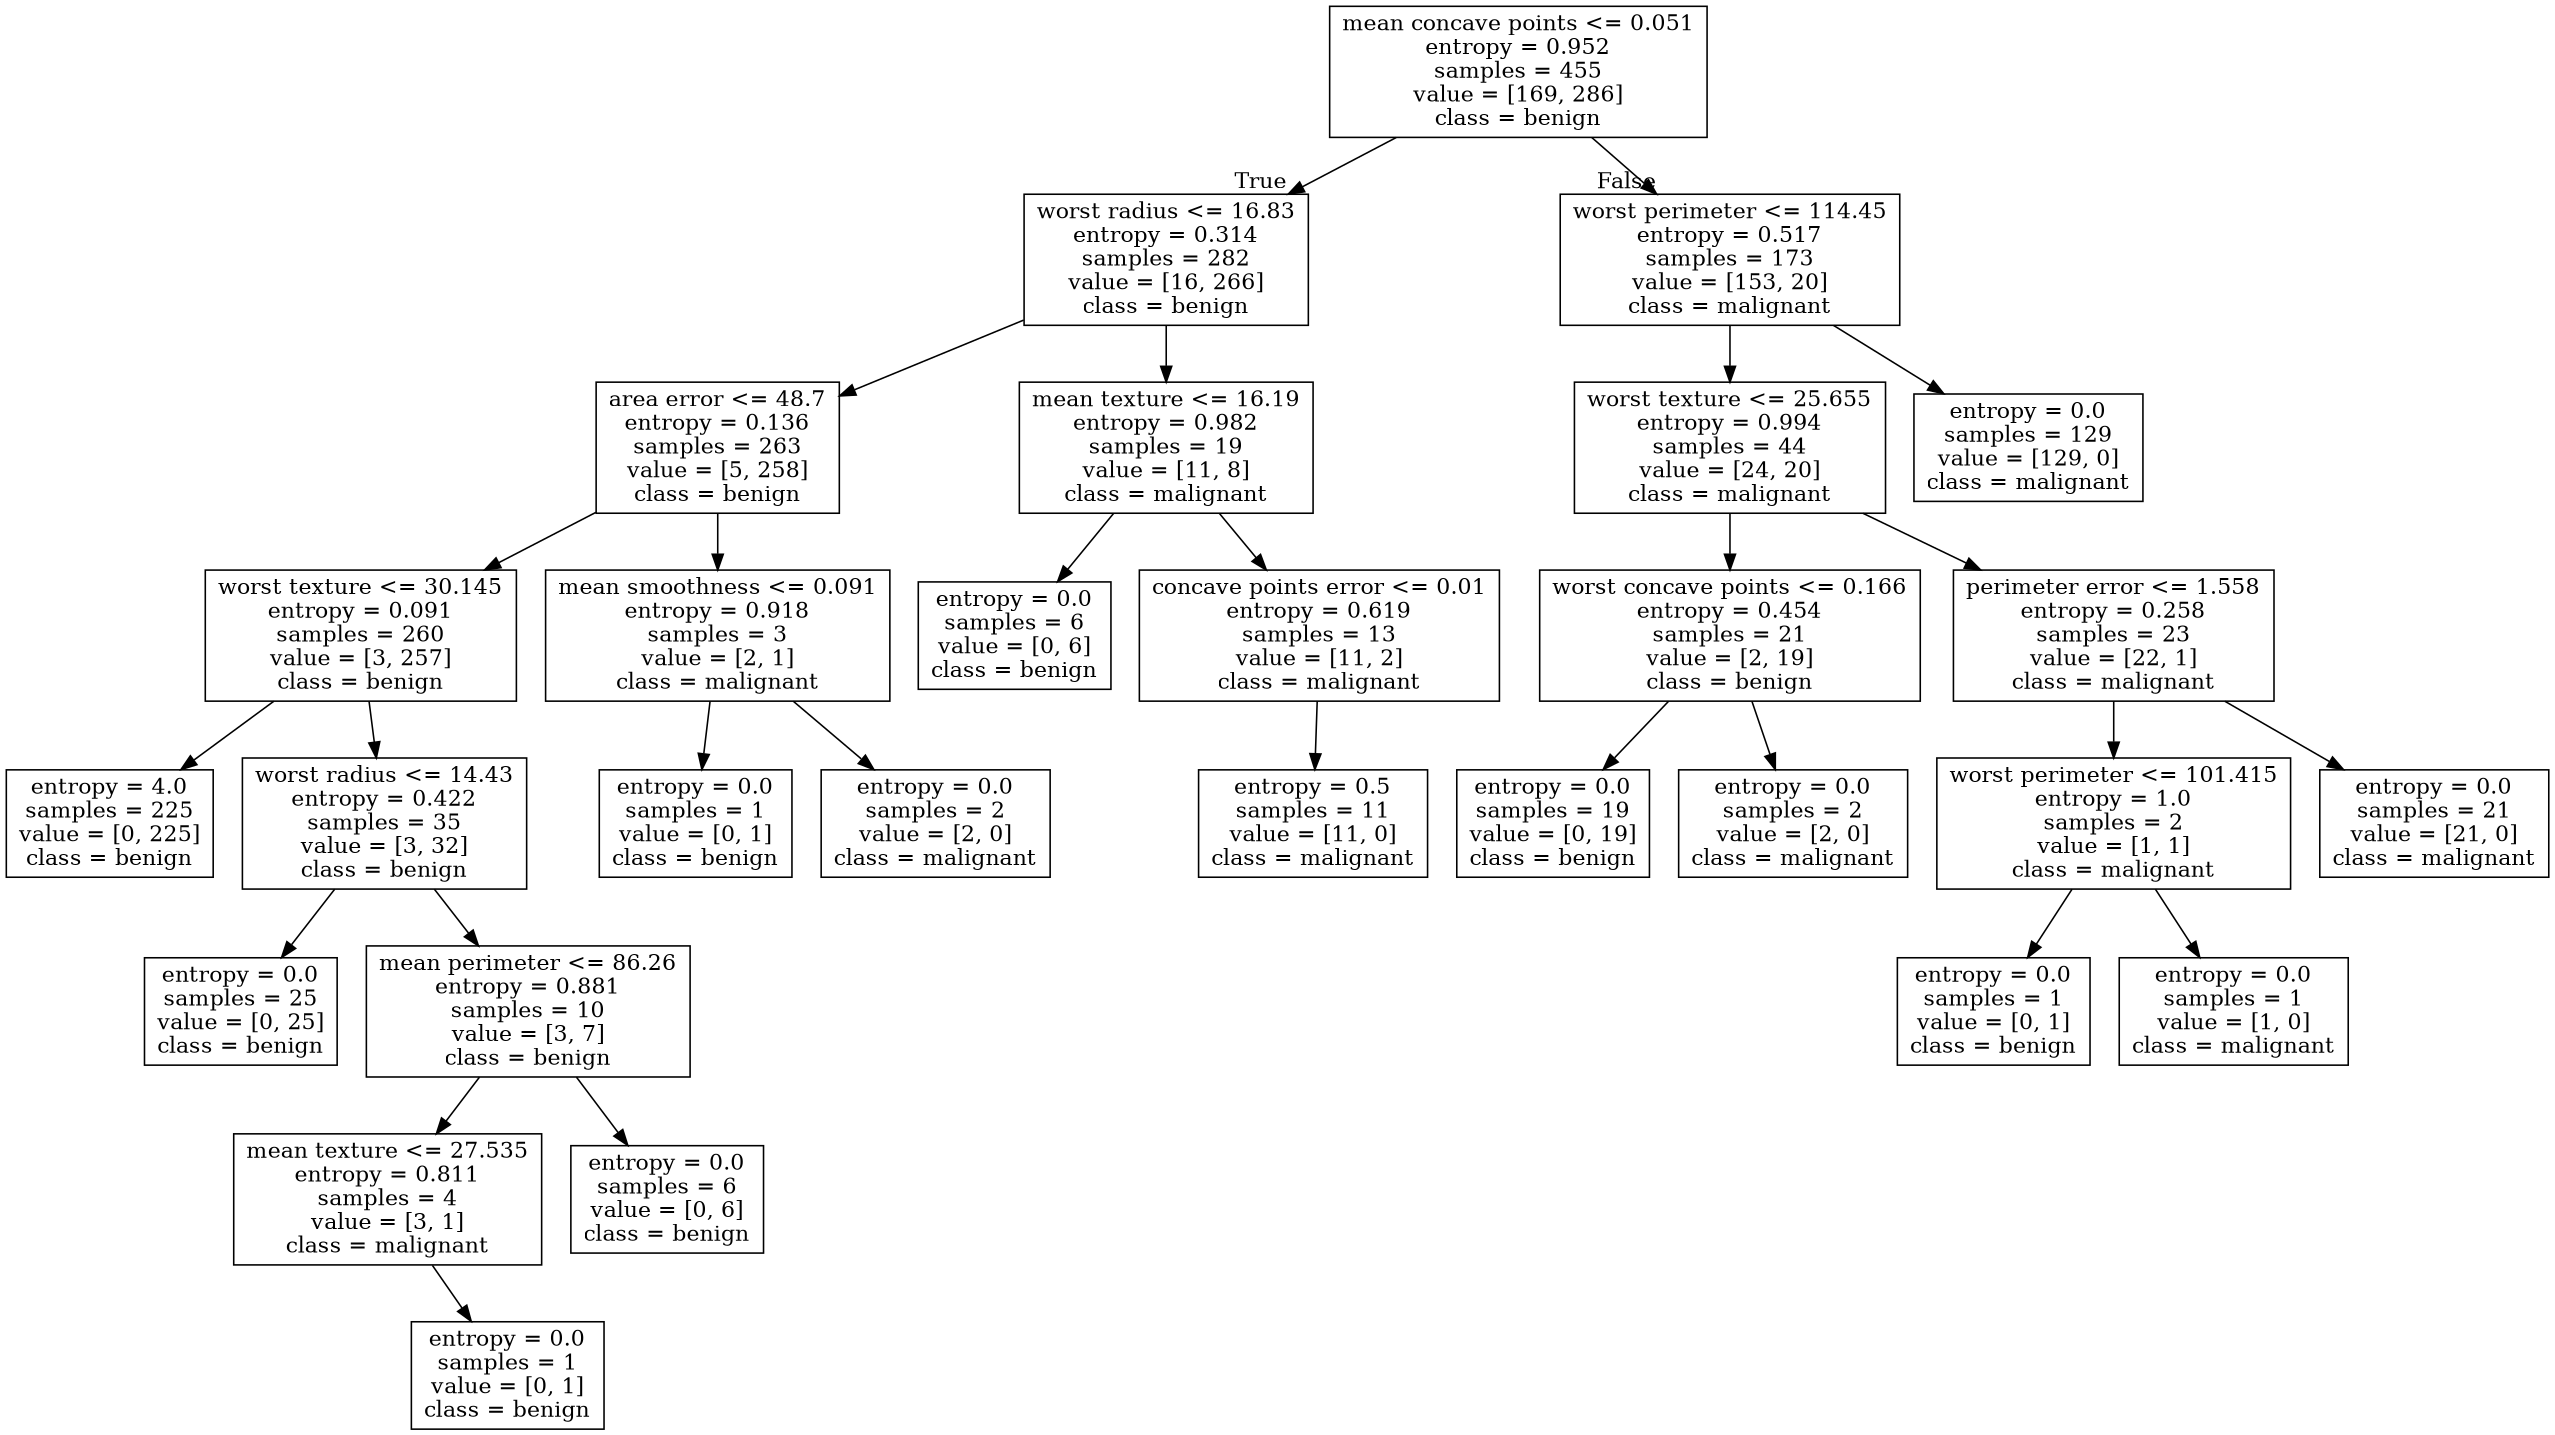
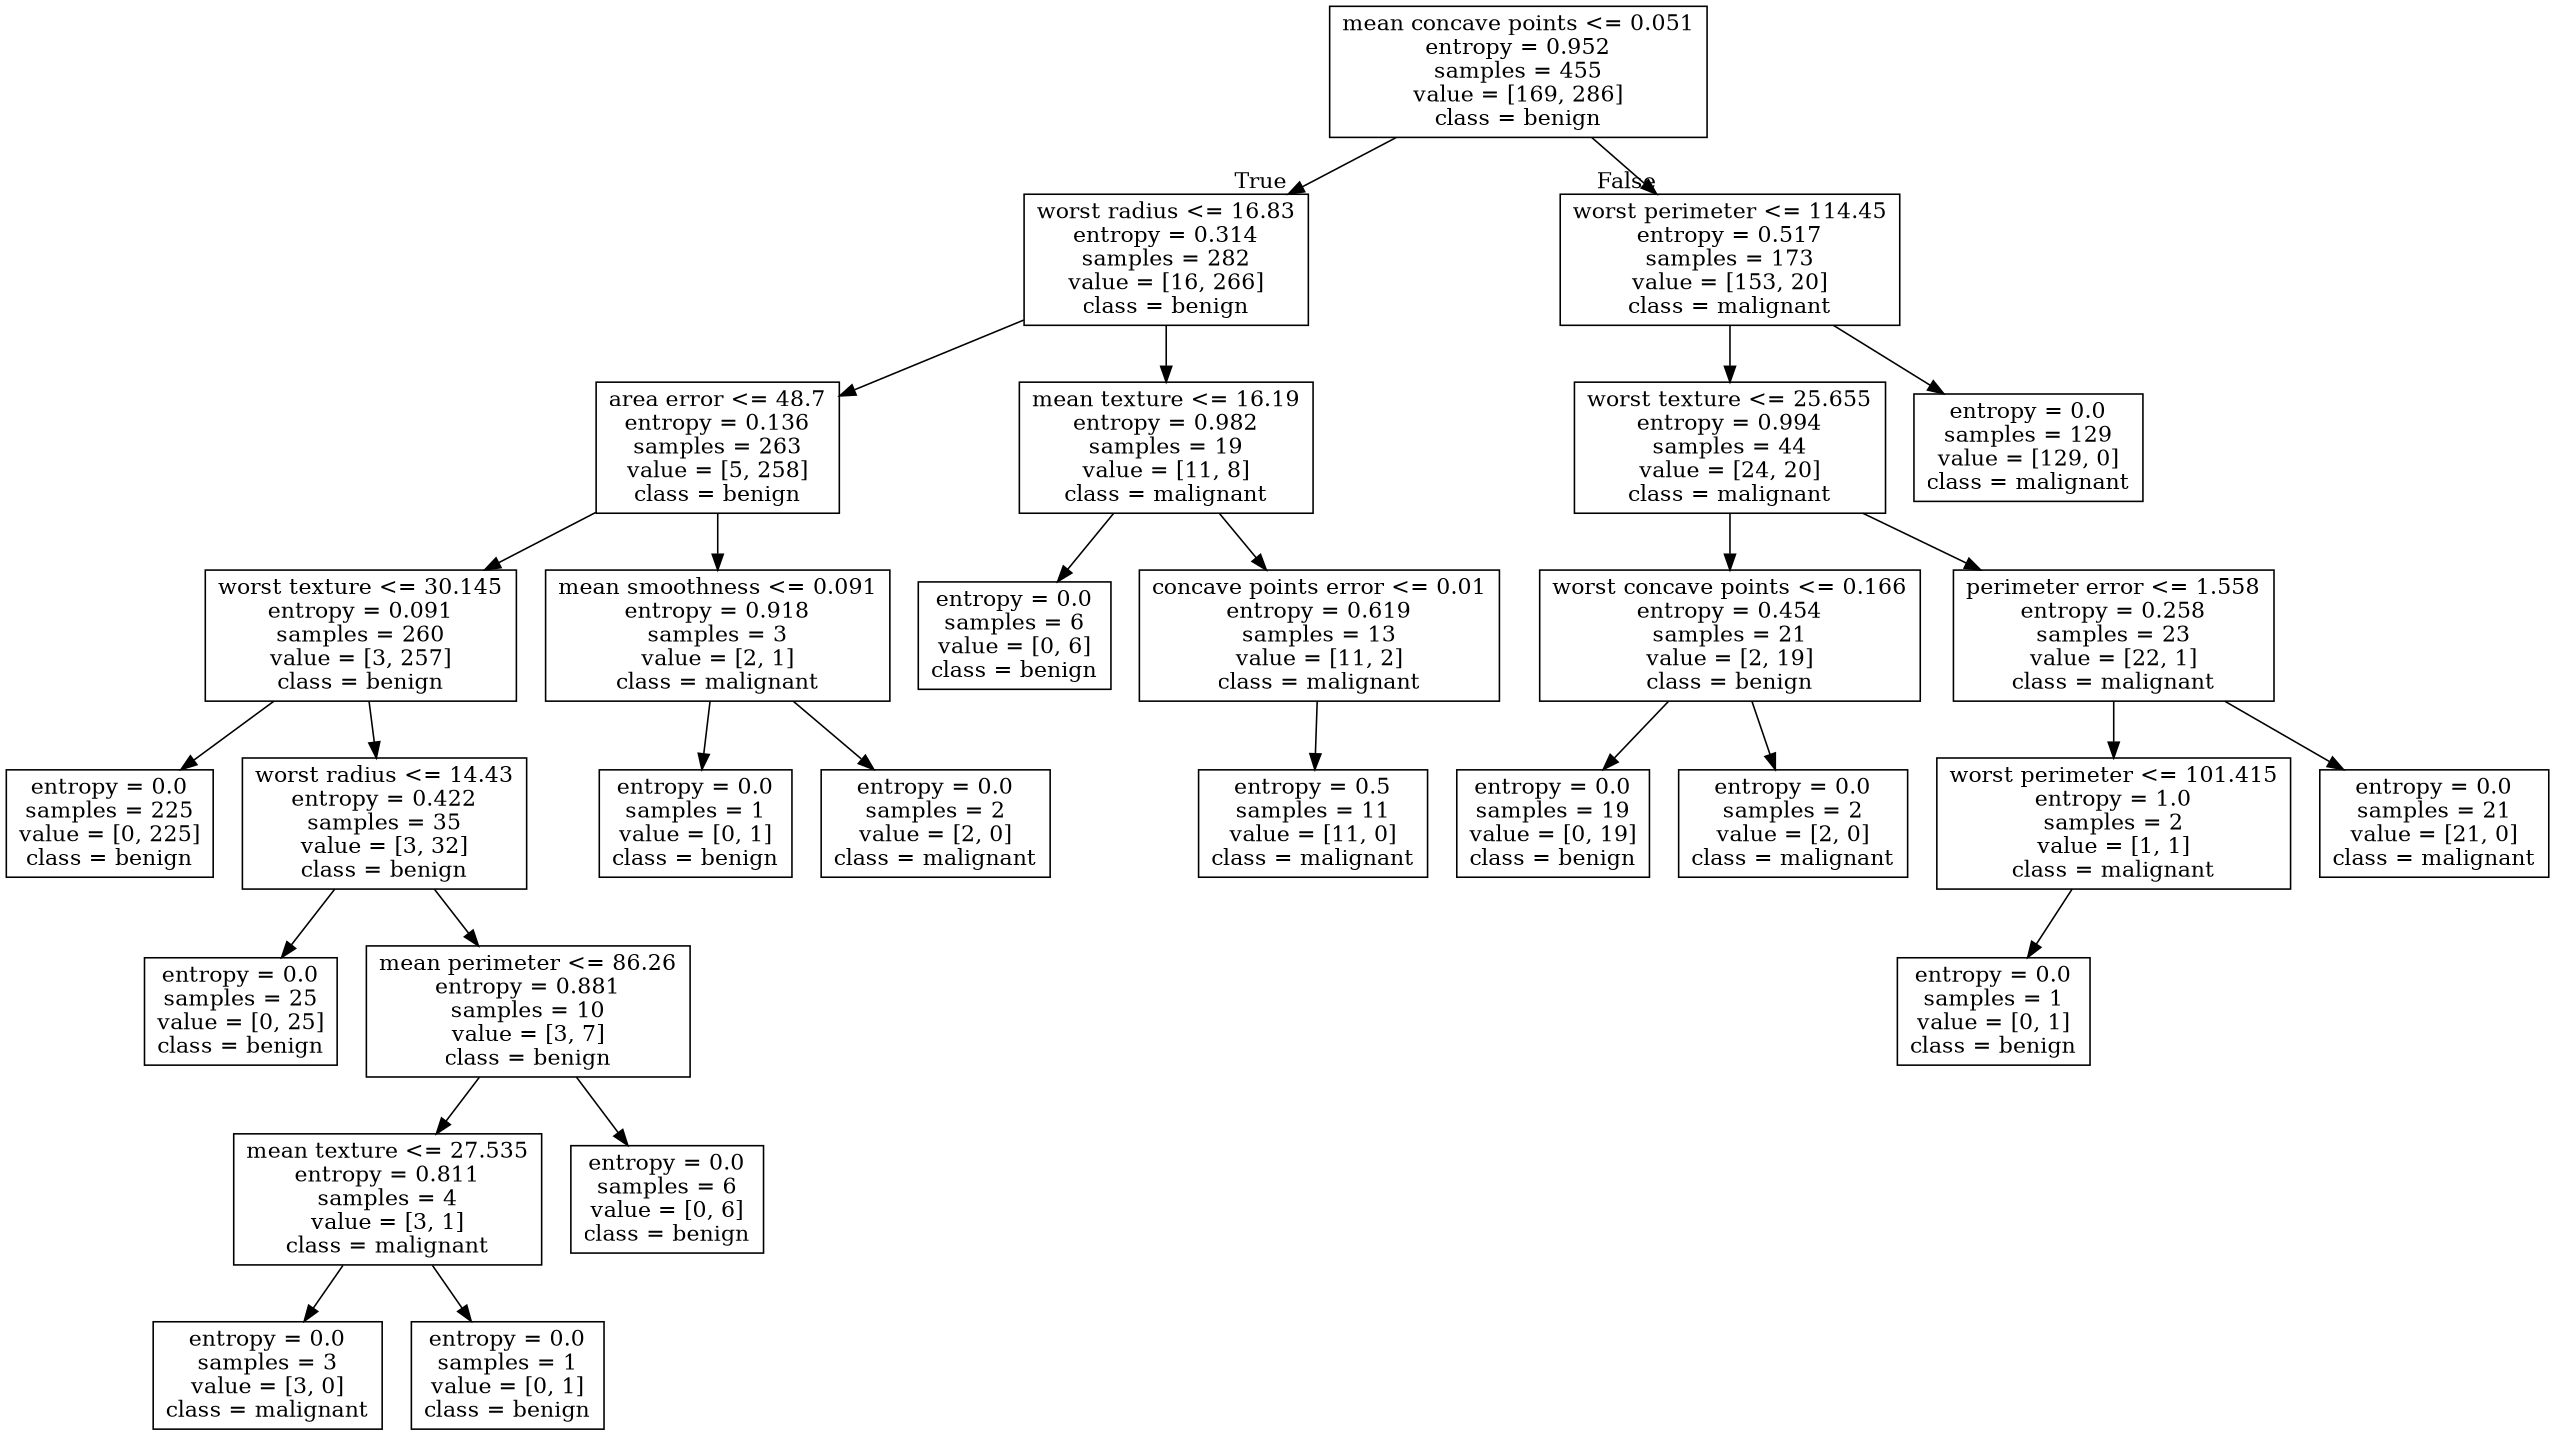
(110, 824) -> (110, 824)
(2234, 1011) -> none
none -> (268, 1375)
